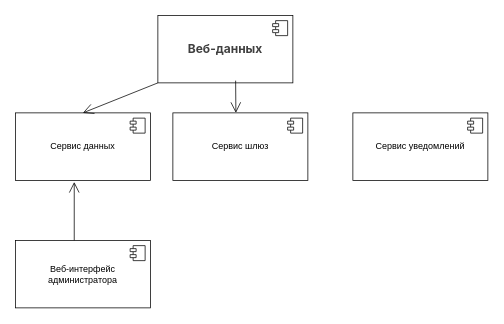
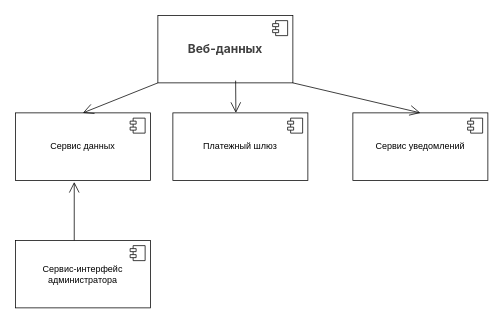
none -> (355, 98)
(240, 147) -> (240, 147)
(83, 274) -> (83, 274)
